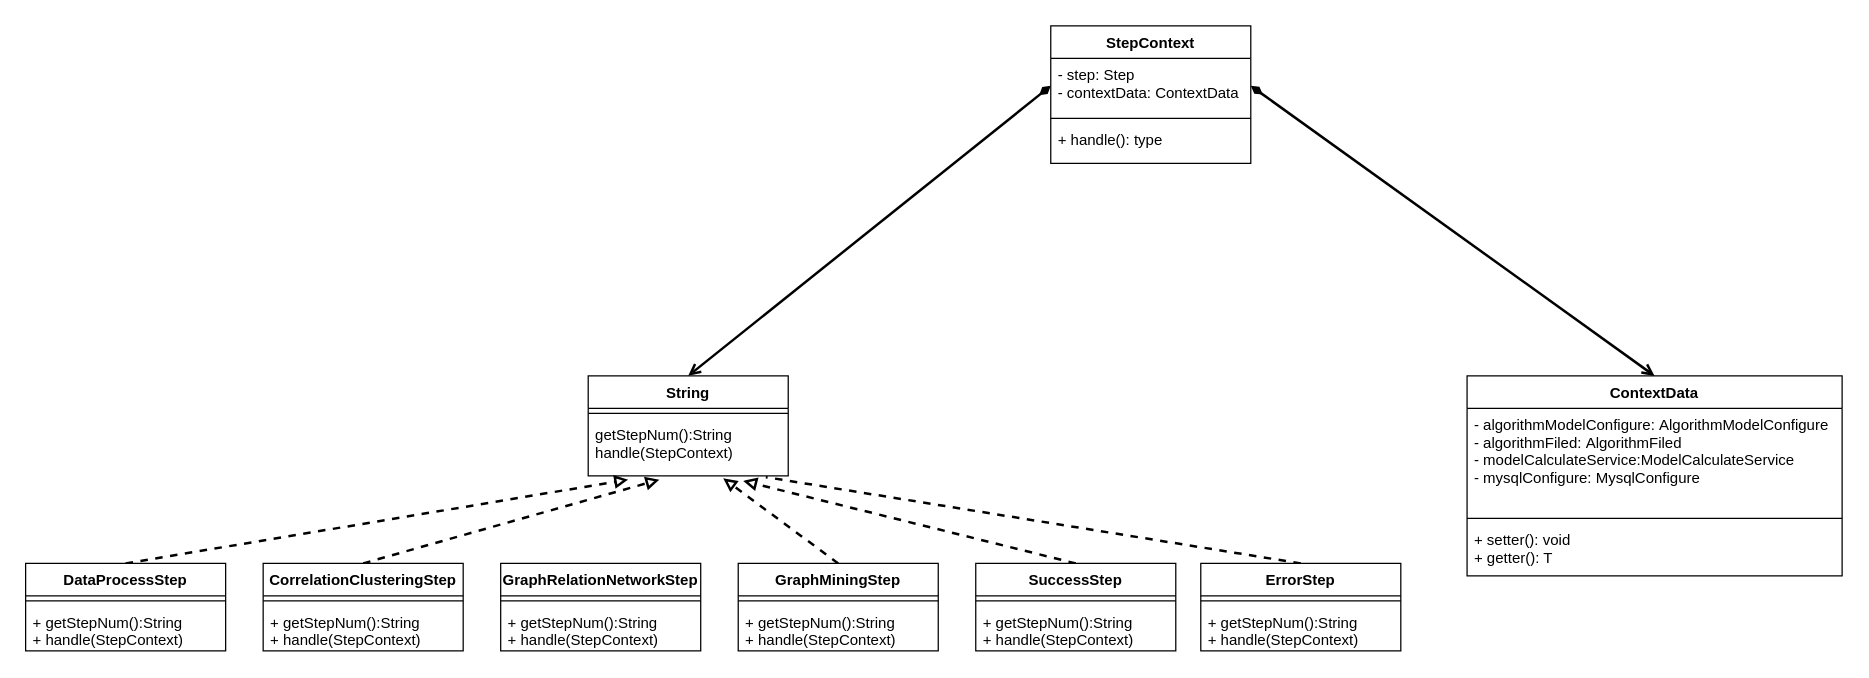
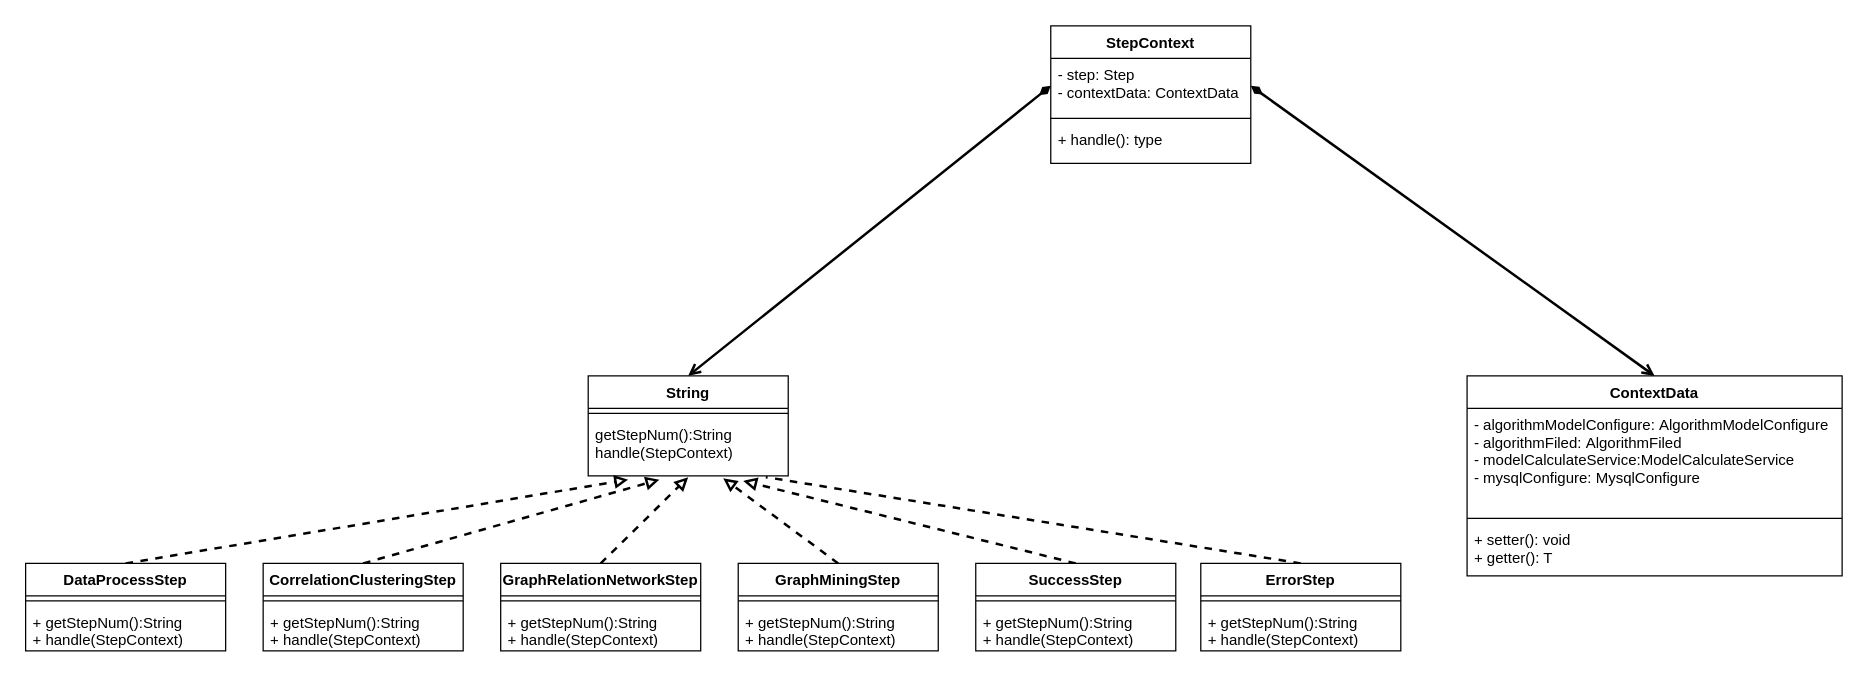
none -> (639, 525)
